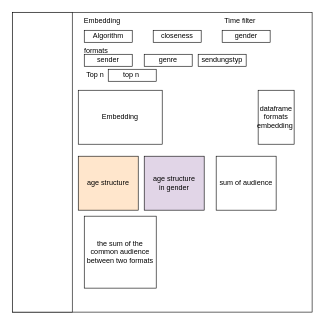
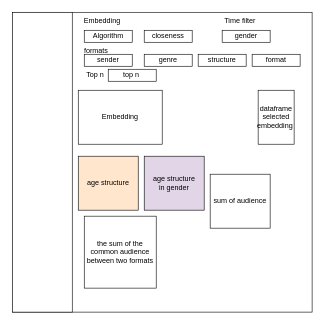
(177, 36) -> (168, 36)
(222, 60) -> (222, 60)
none -> (276, 60)
(276, 117) -> (276, 117)
(246, 183) -> (240, 201)
